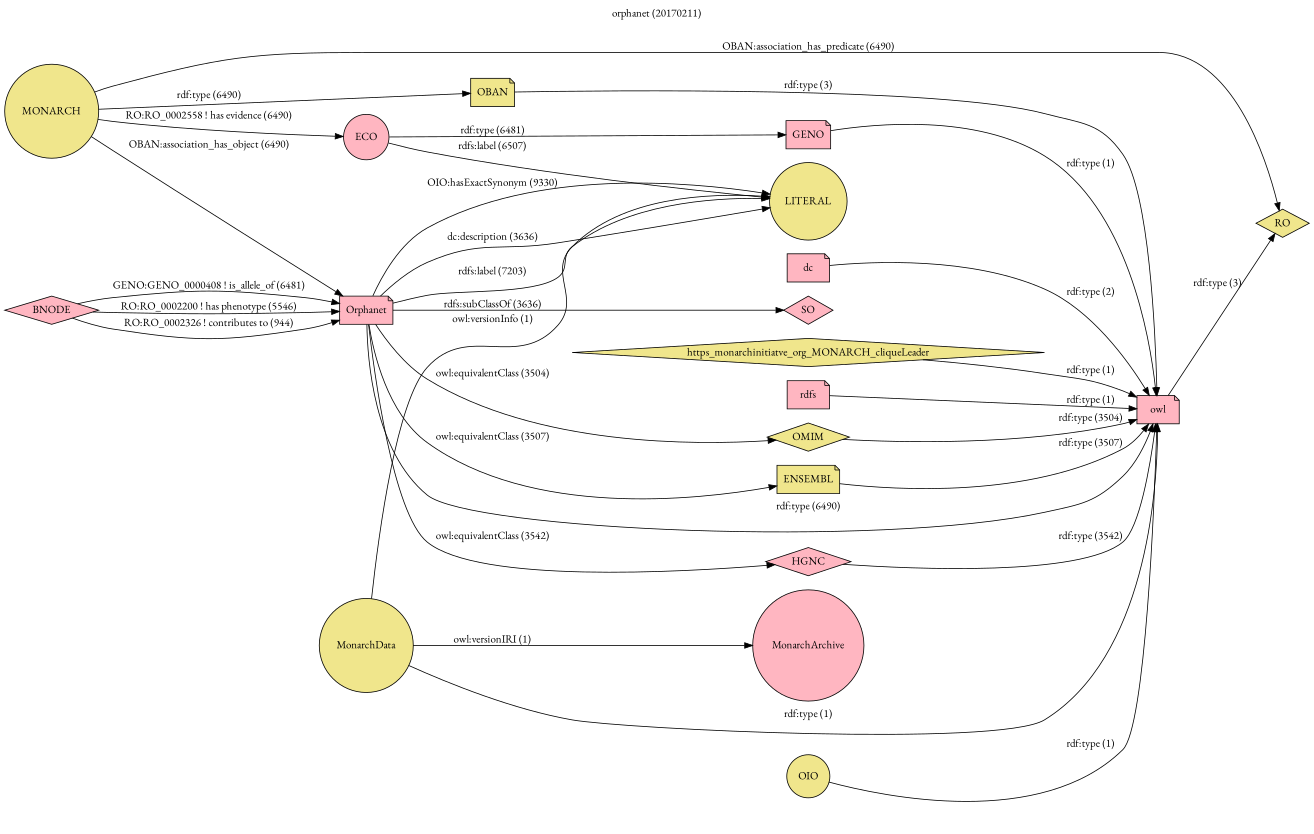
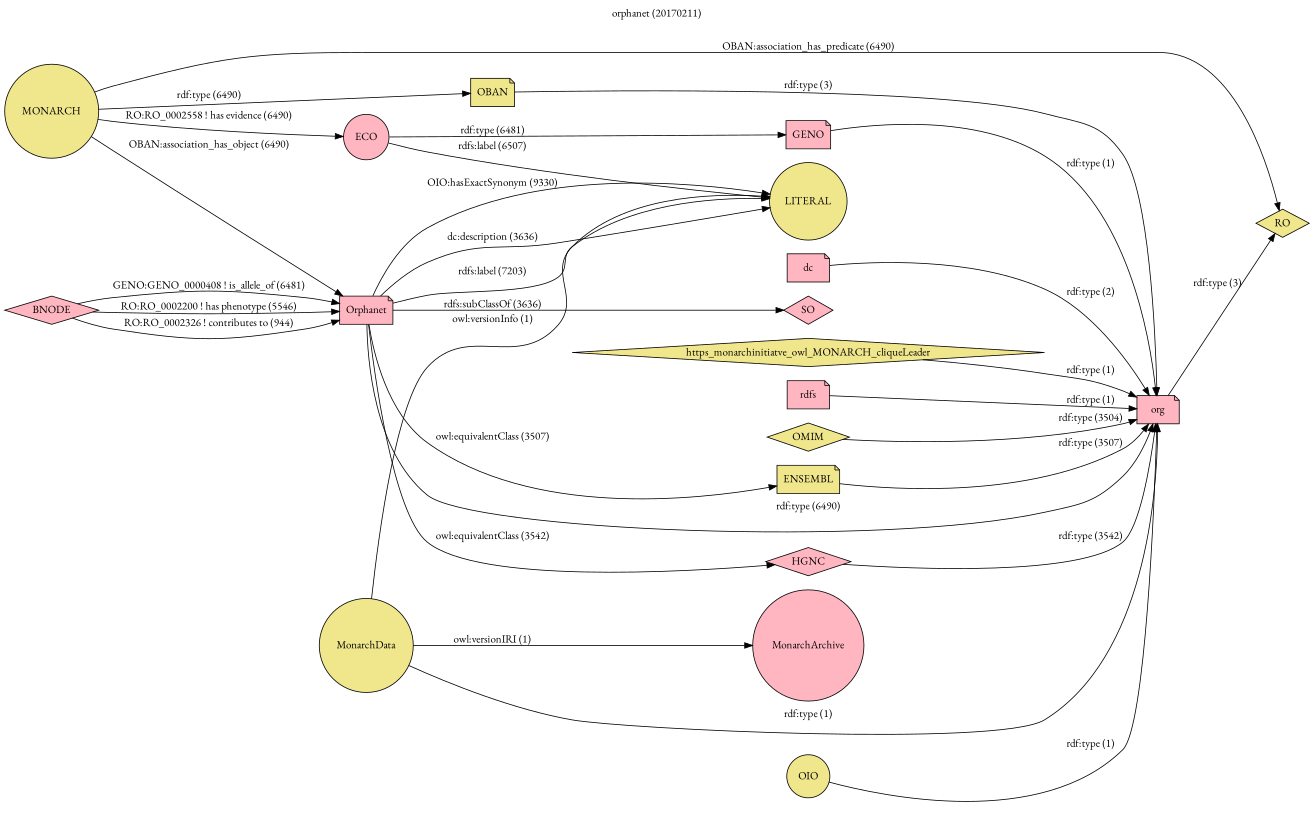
(808, 353) -> (808, 353)
(1158, 410) -> (1158, 410)
(556, 427) -> none
